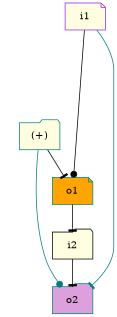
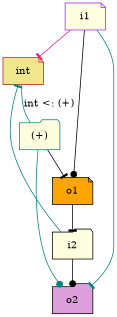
none -> (23, 71)
(73, 191) -> (73, 191)
(73, 271) -> (73, 271)
(73, 300) -> (73, 300)
